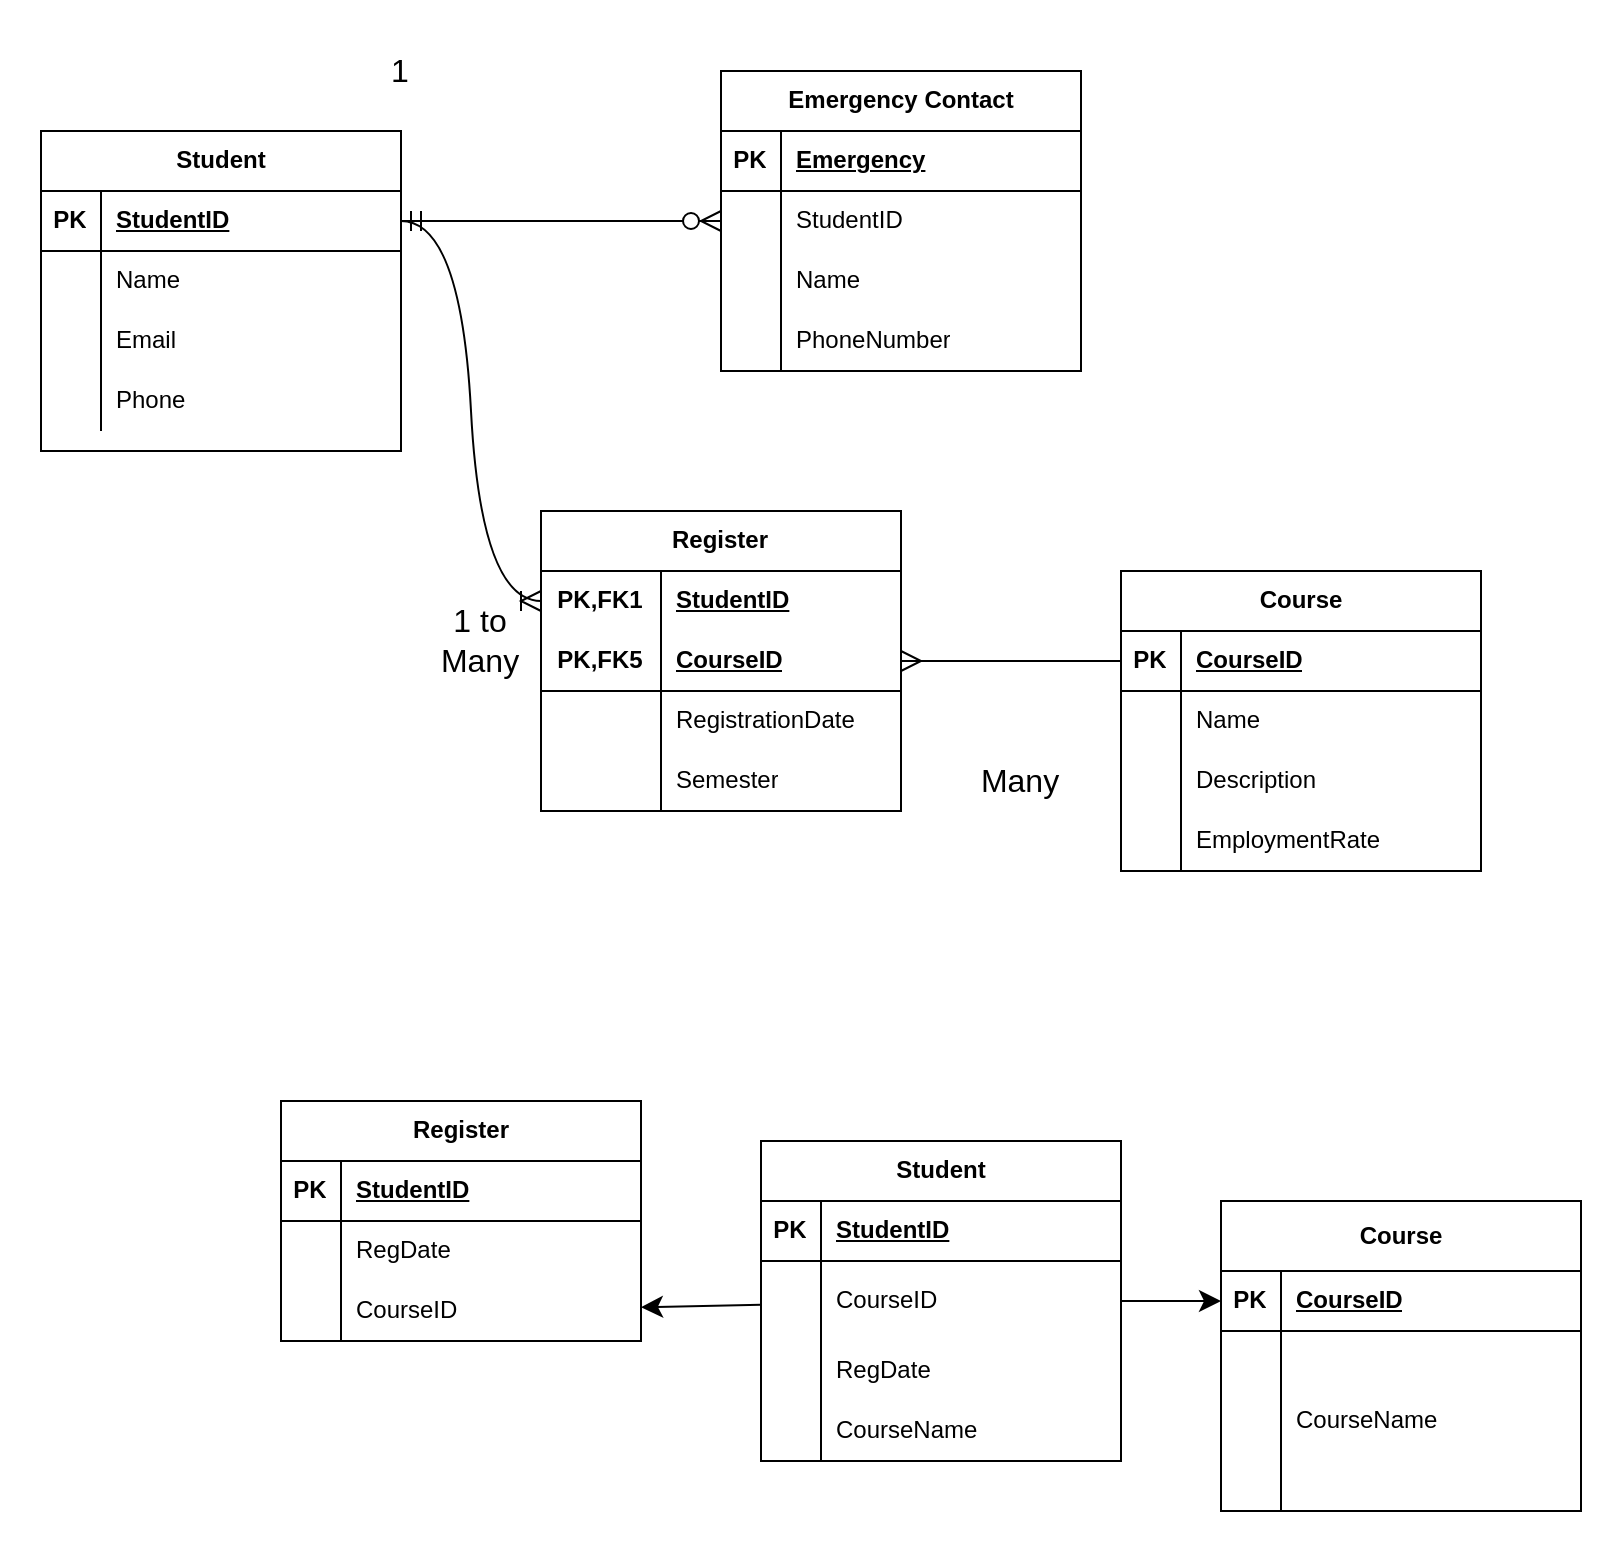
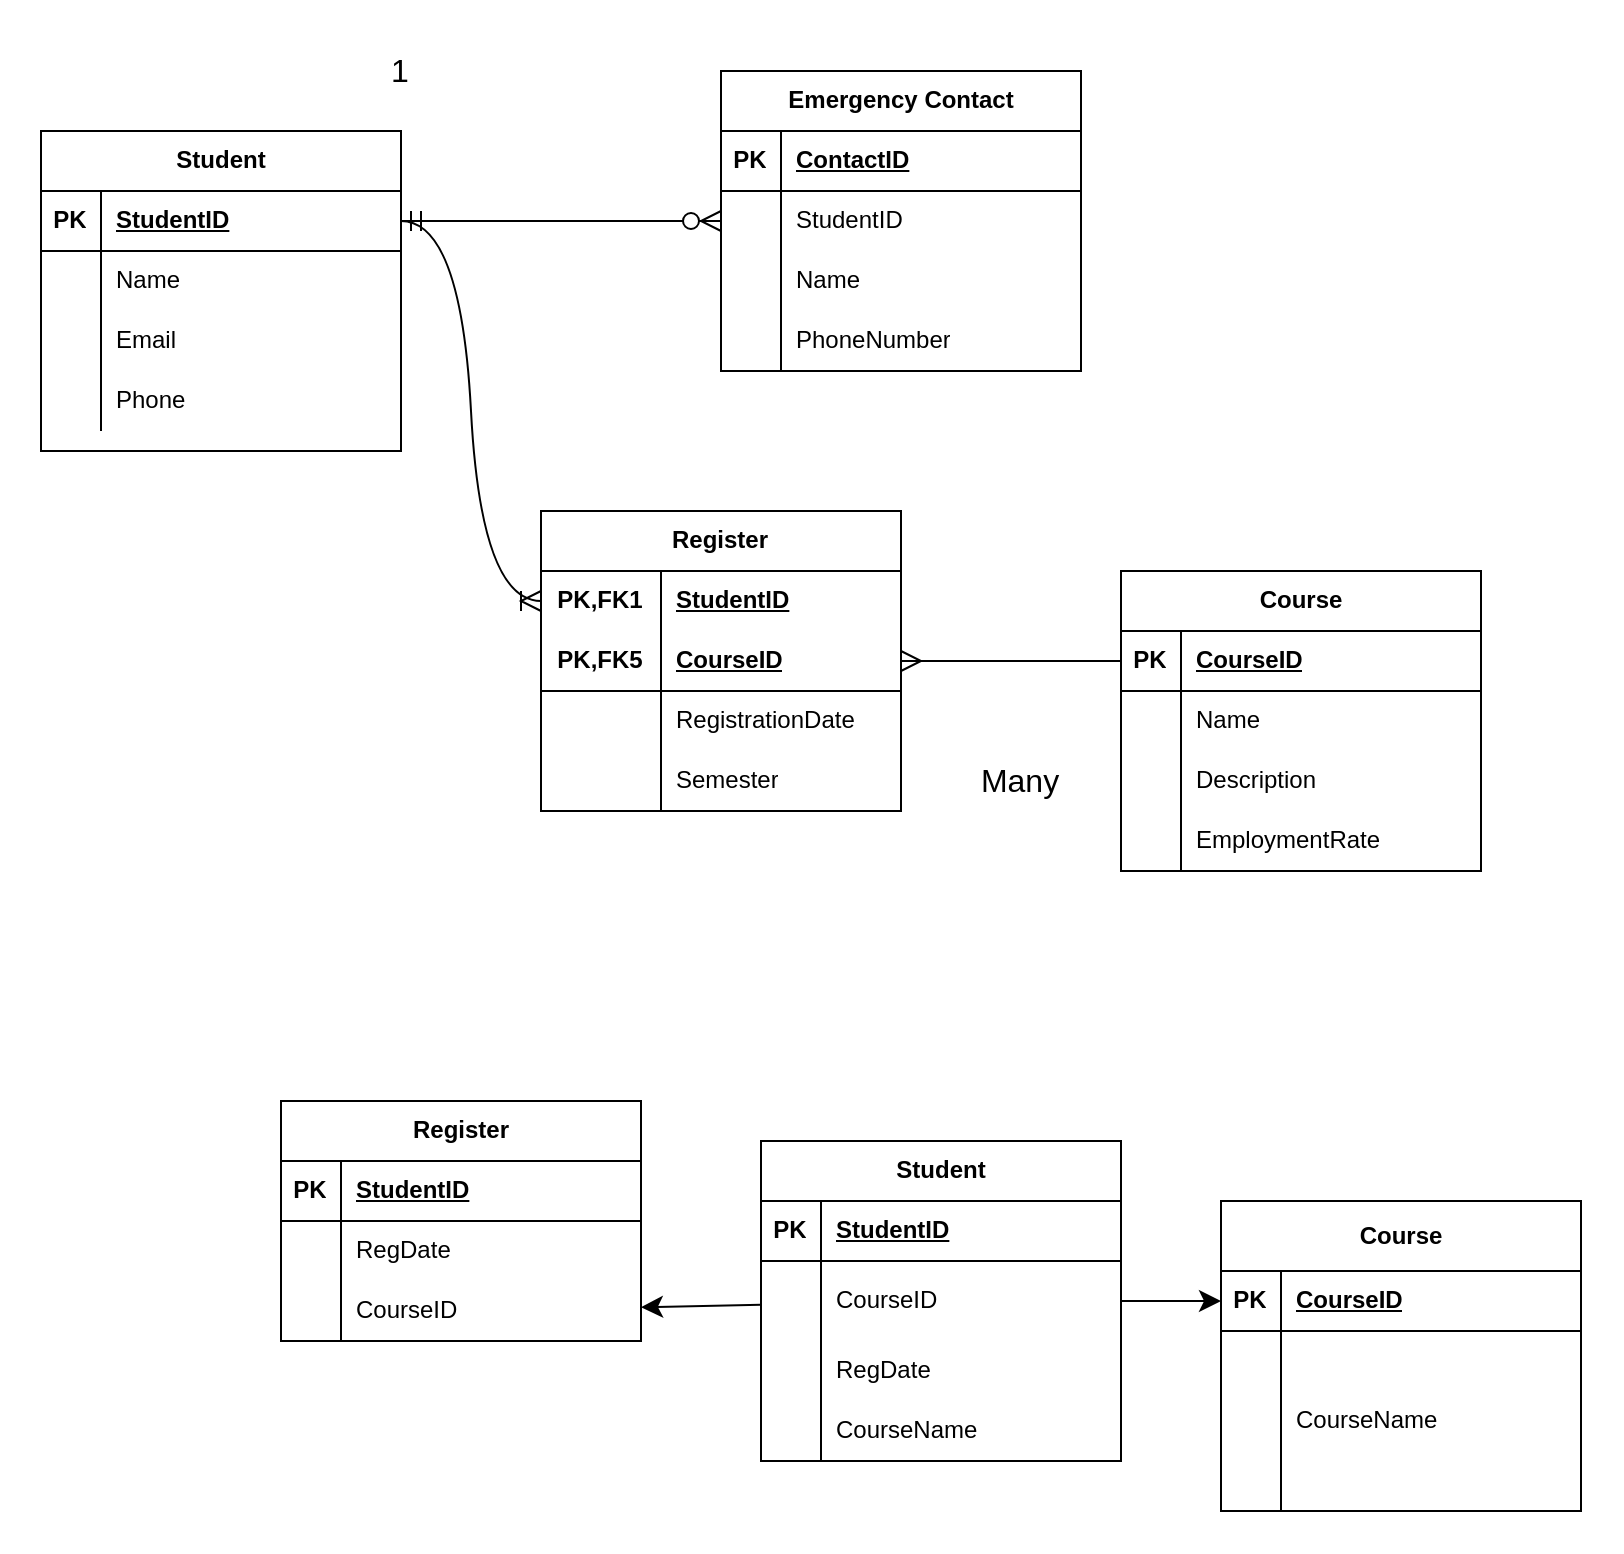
(857, 161) -> (857, 161)
(481, 641) -> none
